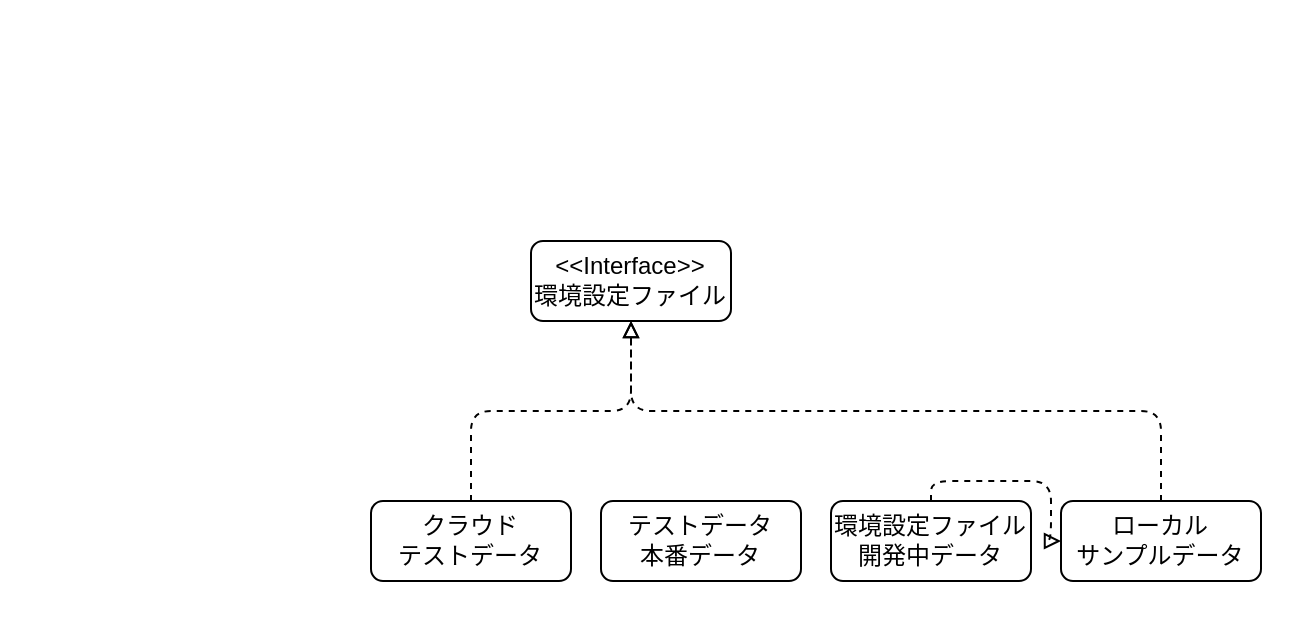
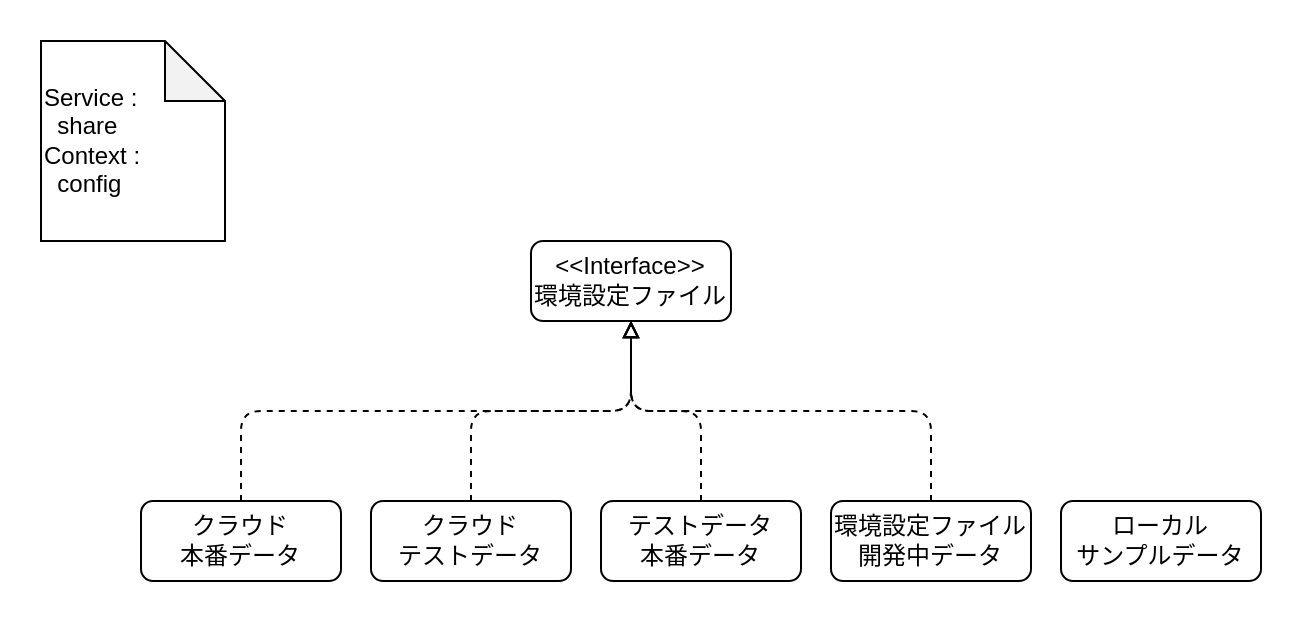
none -> (133, 141)
none -> (321, 411)
(1081, 411) -> none
none -> (701, 458)
(1015, 481) -> (931, 453)
none -> (241, 541)
